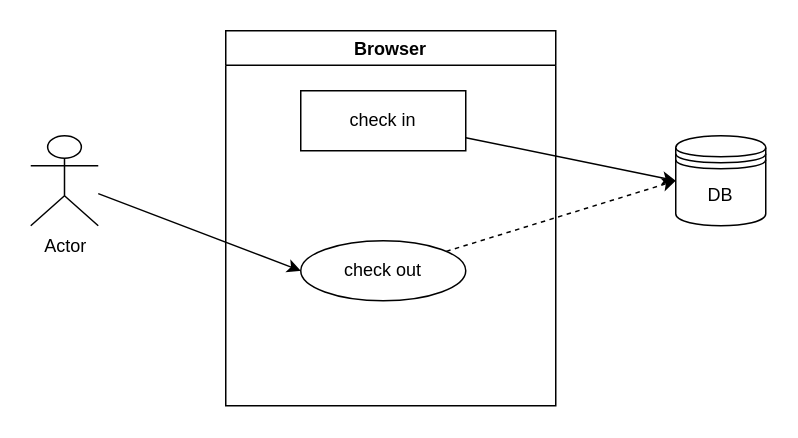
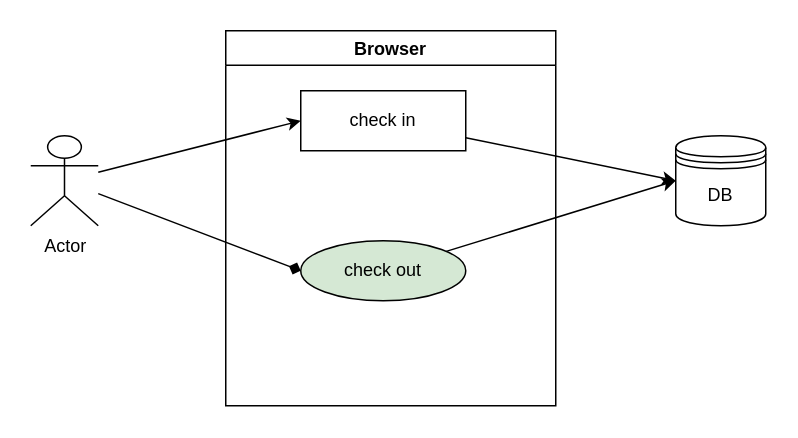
none -> (194, 148)
(557, 217) -> (557, 217)
(289, 266) -> (288, 266)
(383, 271) -> (383, 271)
